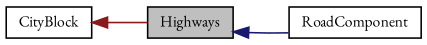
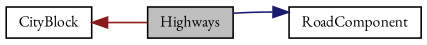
(269, 33) -> (253, 12)
